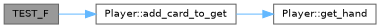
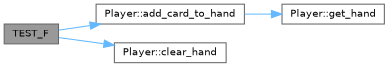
(166, 14) -> (170, 14)
none -> (170, 53)
